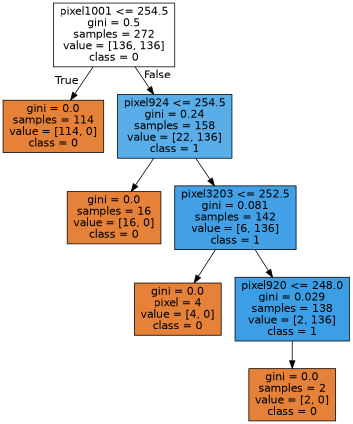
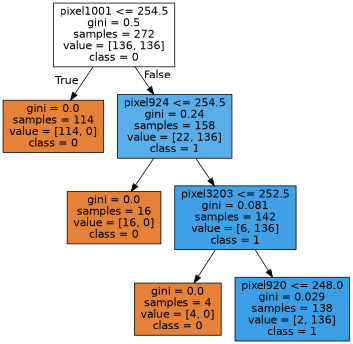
(178, 309) -> (178, 309)
(292, 395) -> none
